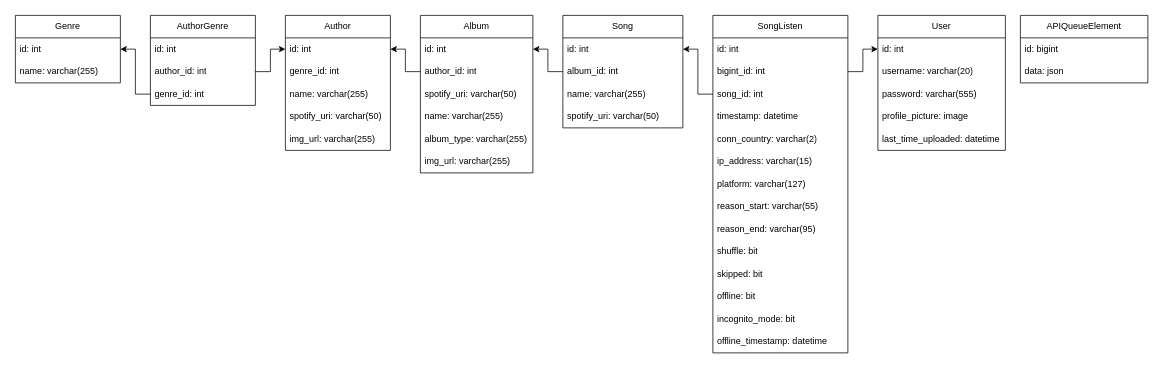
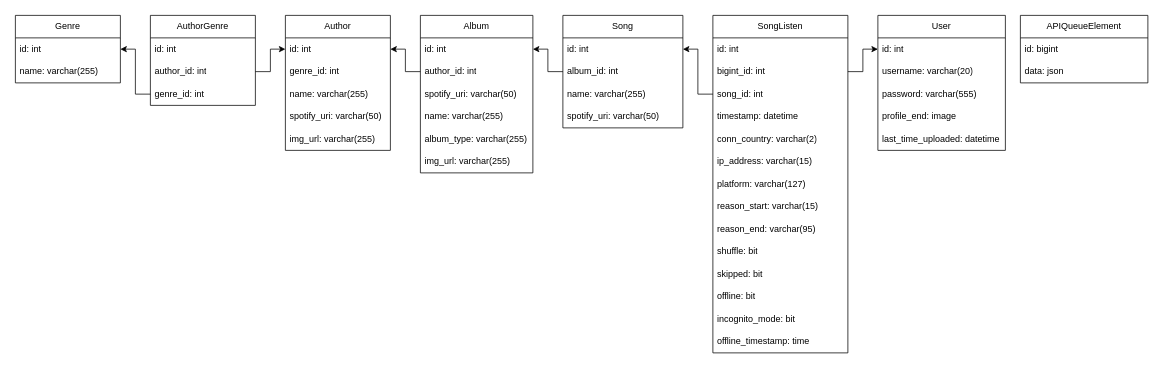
(931, 117) -> (922, 117)
(778, 207) -> (778, 207)
(778, 342) -> (768, 342)
